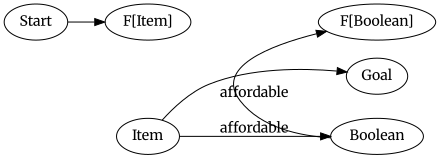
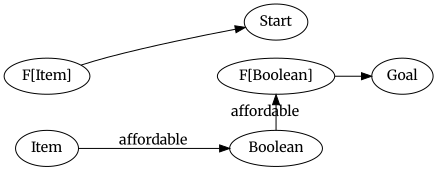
(81, 22) -> (158, 45)
(247, 74) -> (348, 76)
